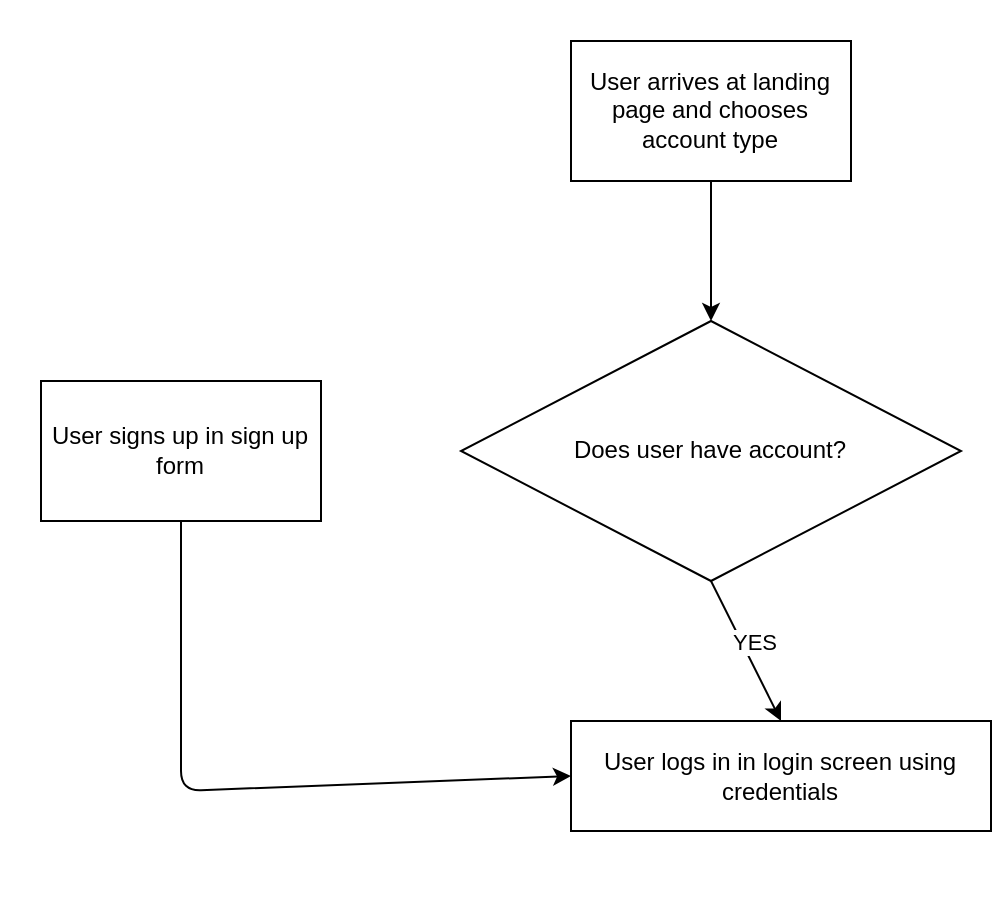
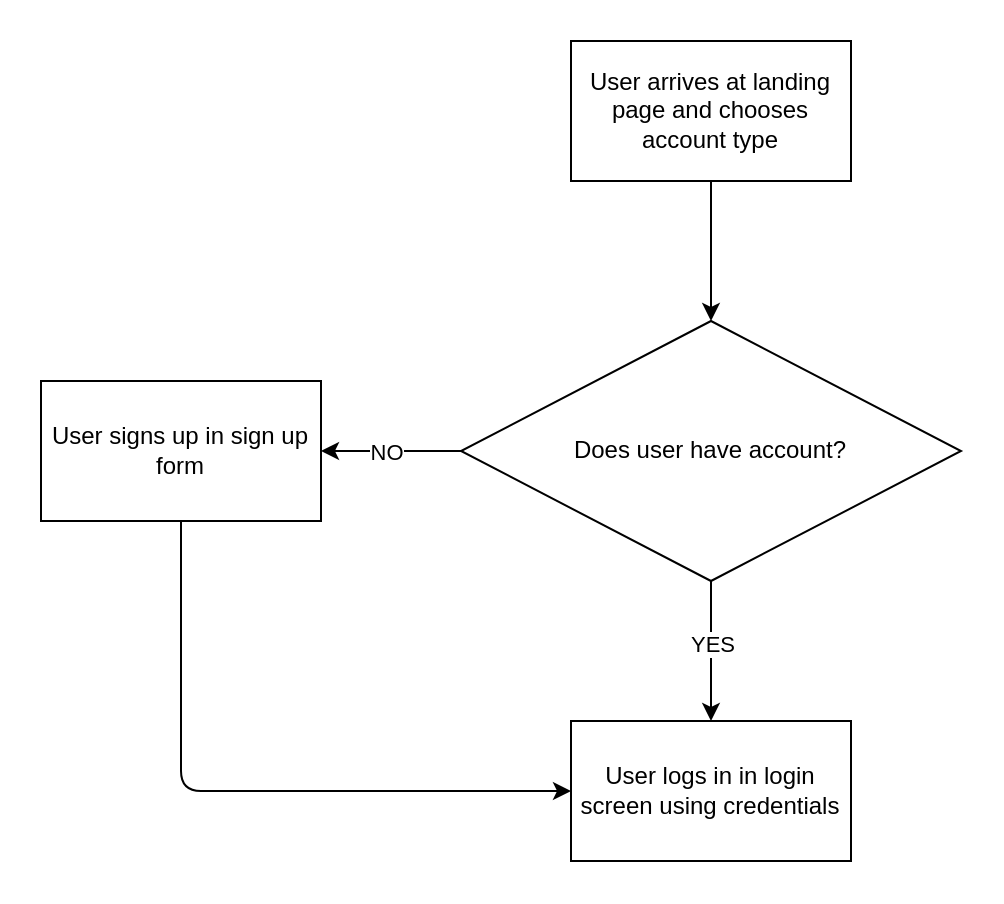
none -> (398, 451)
(781, 776) -> (711, 791)
